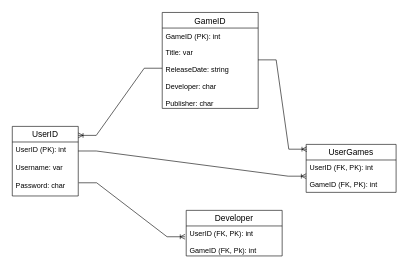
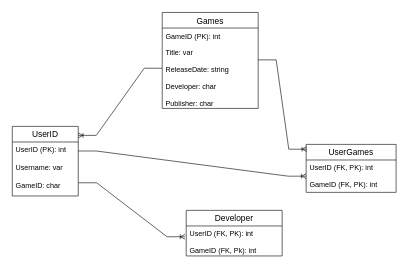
(210, 21) -> (210, 21)
(42, 186) -> (38, 186)
